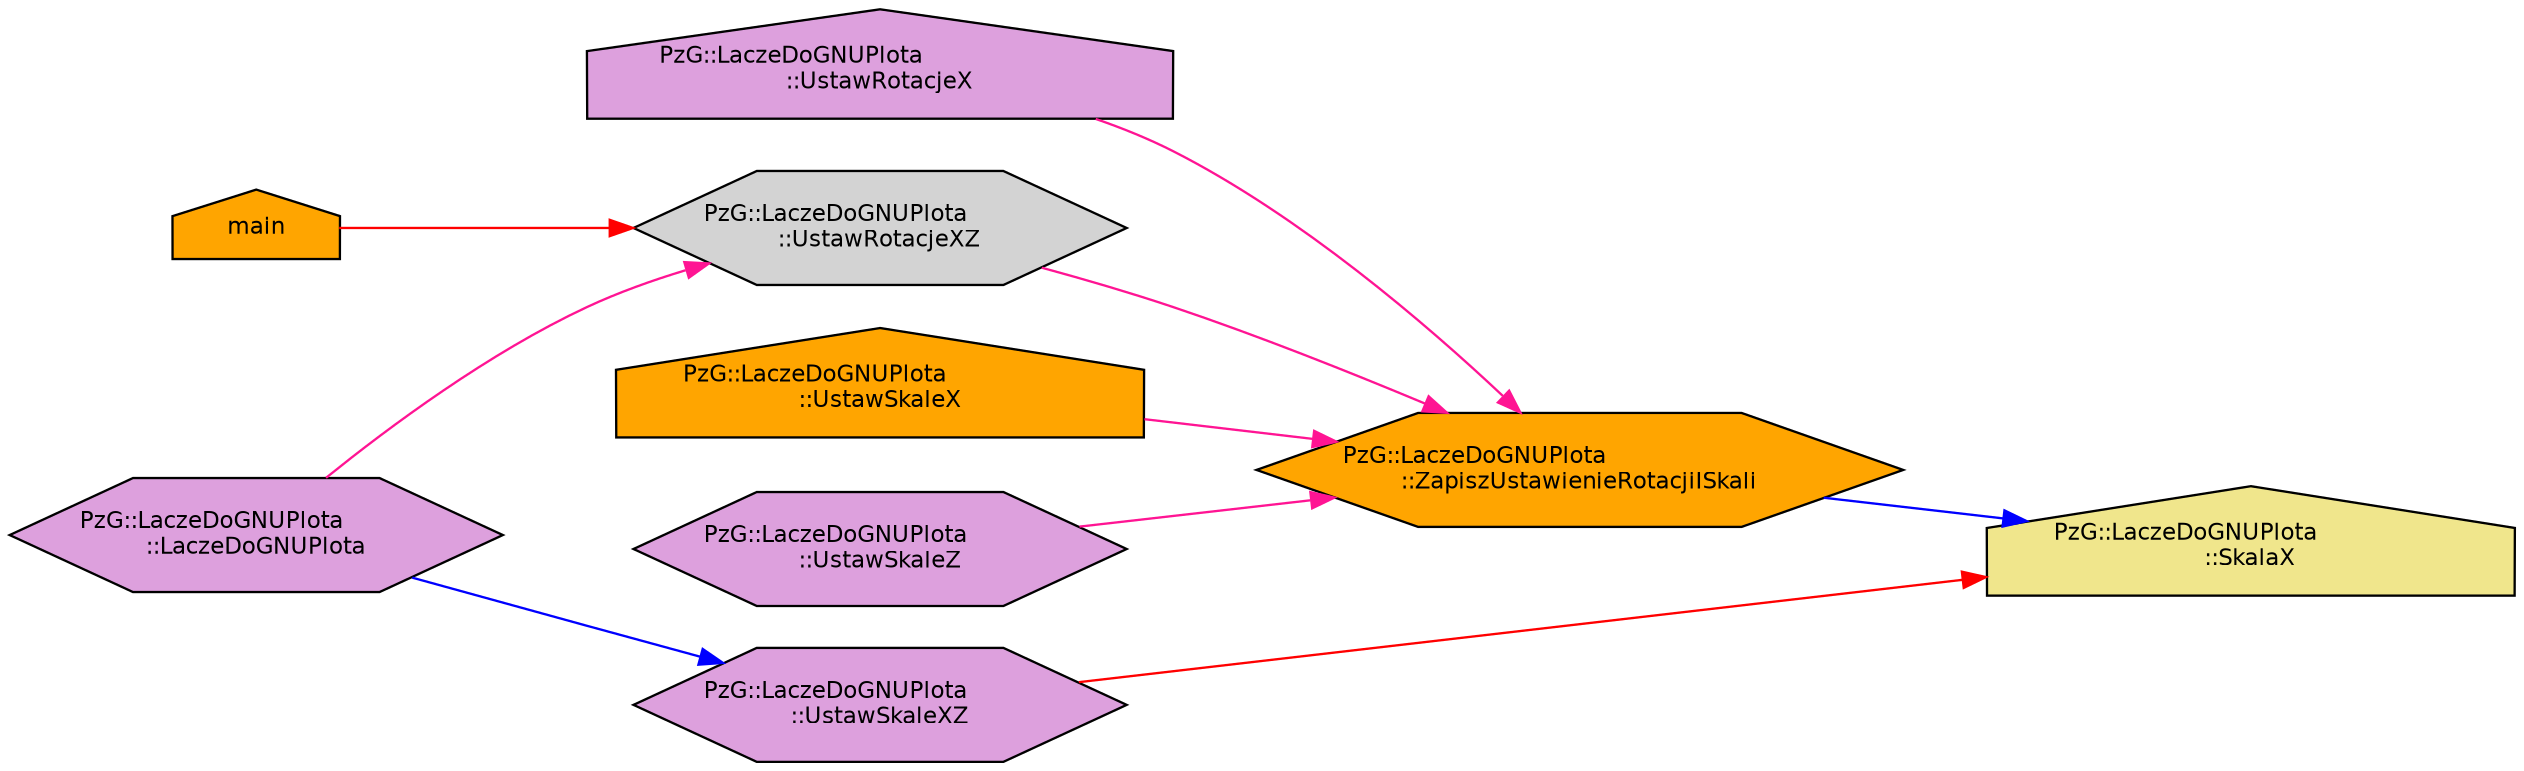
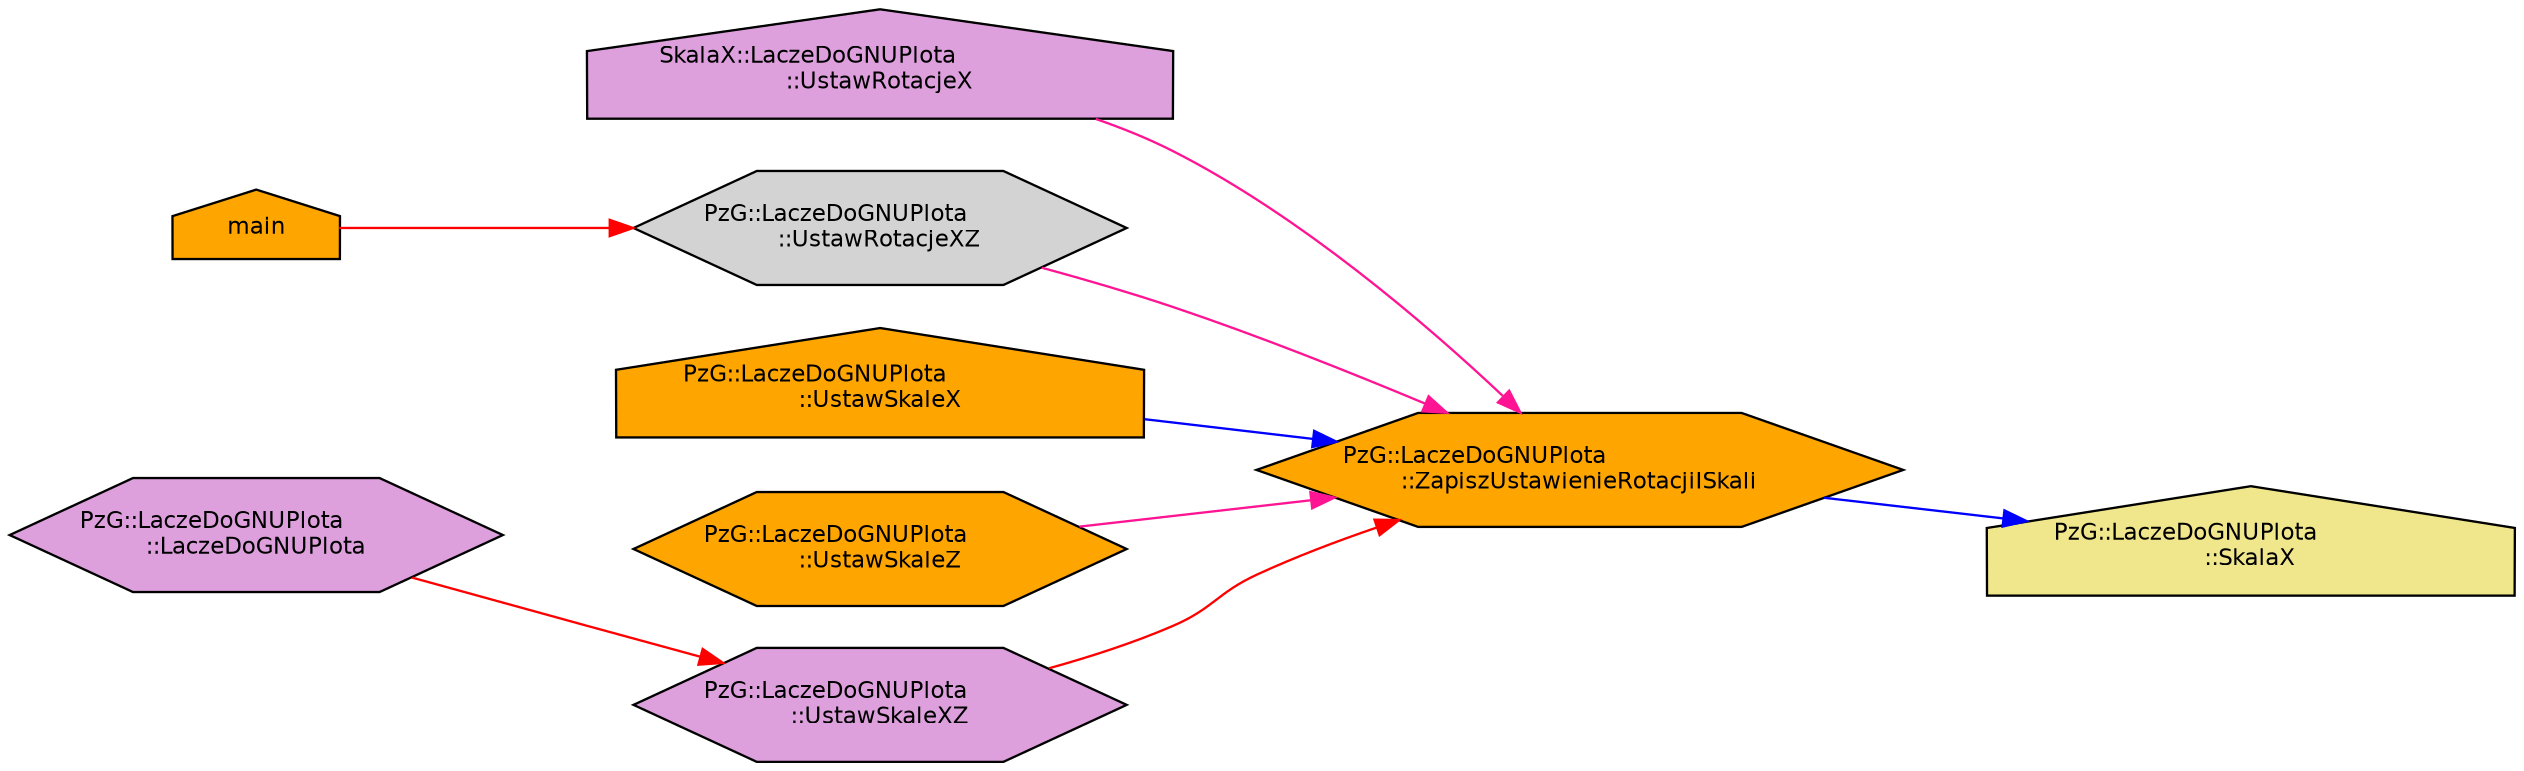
(880, 70) -> (880, 70)
(496, 357) -> none
(1229, 429) -> (1229, 429)
(880, 549) -> (880, 549)
(556, 617) -> (556, 617)
(1521, 631) -> (1214, 601)
